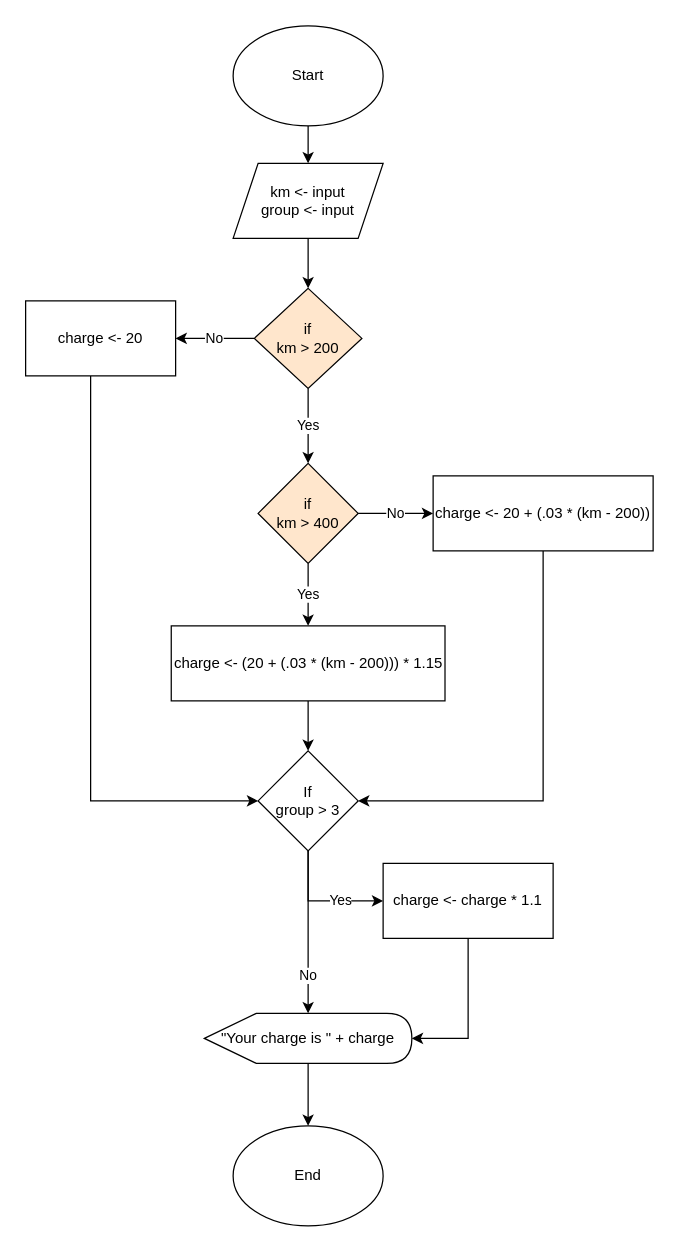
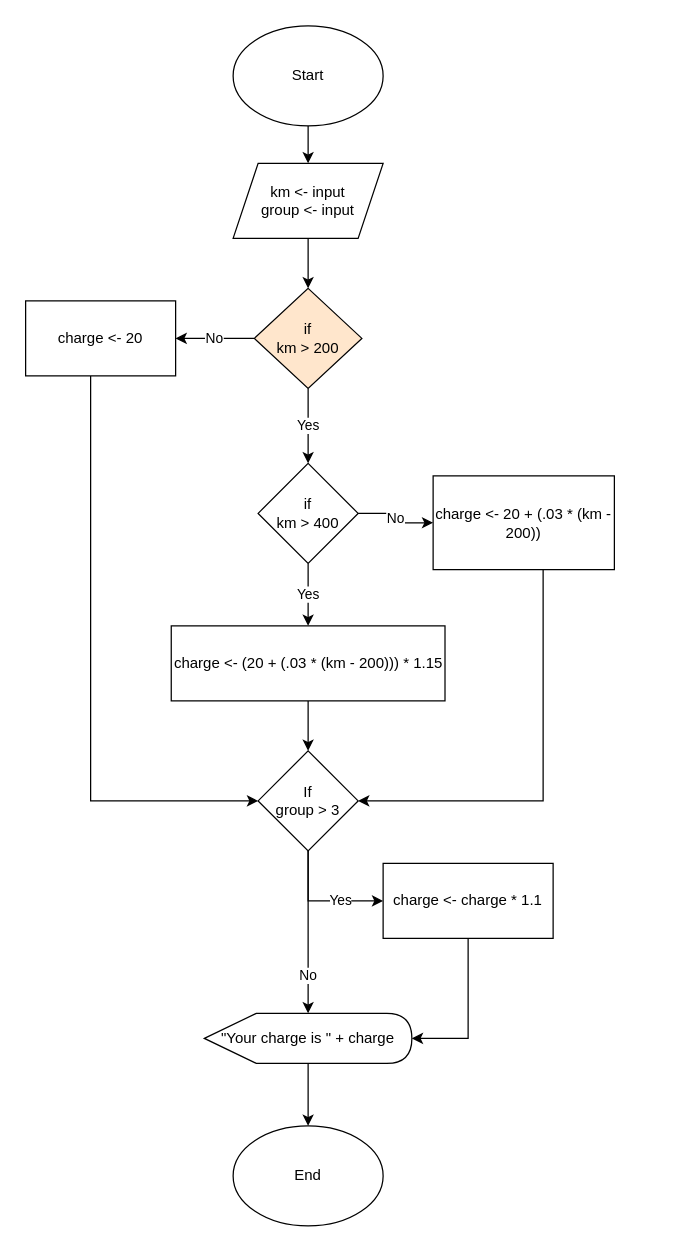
(308, 513) -> (308, 513)
(543, 513) -> (524, 523)
